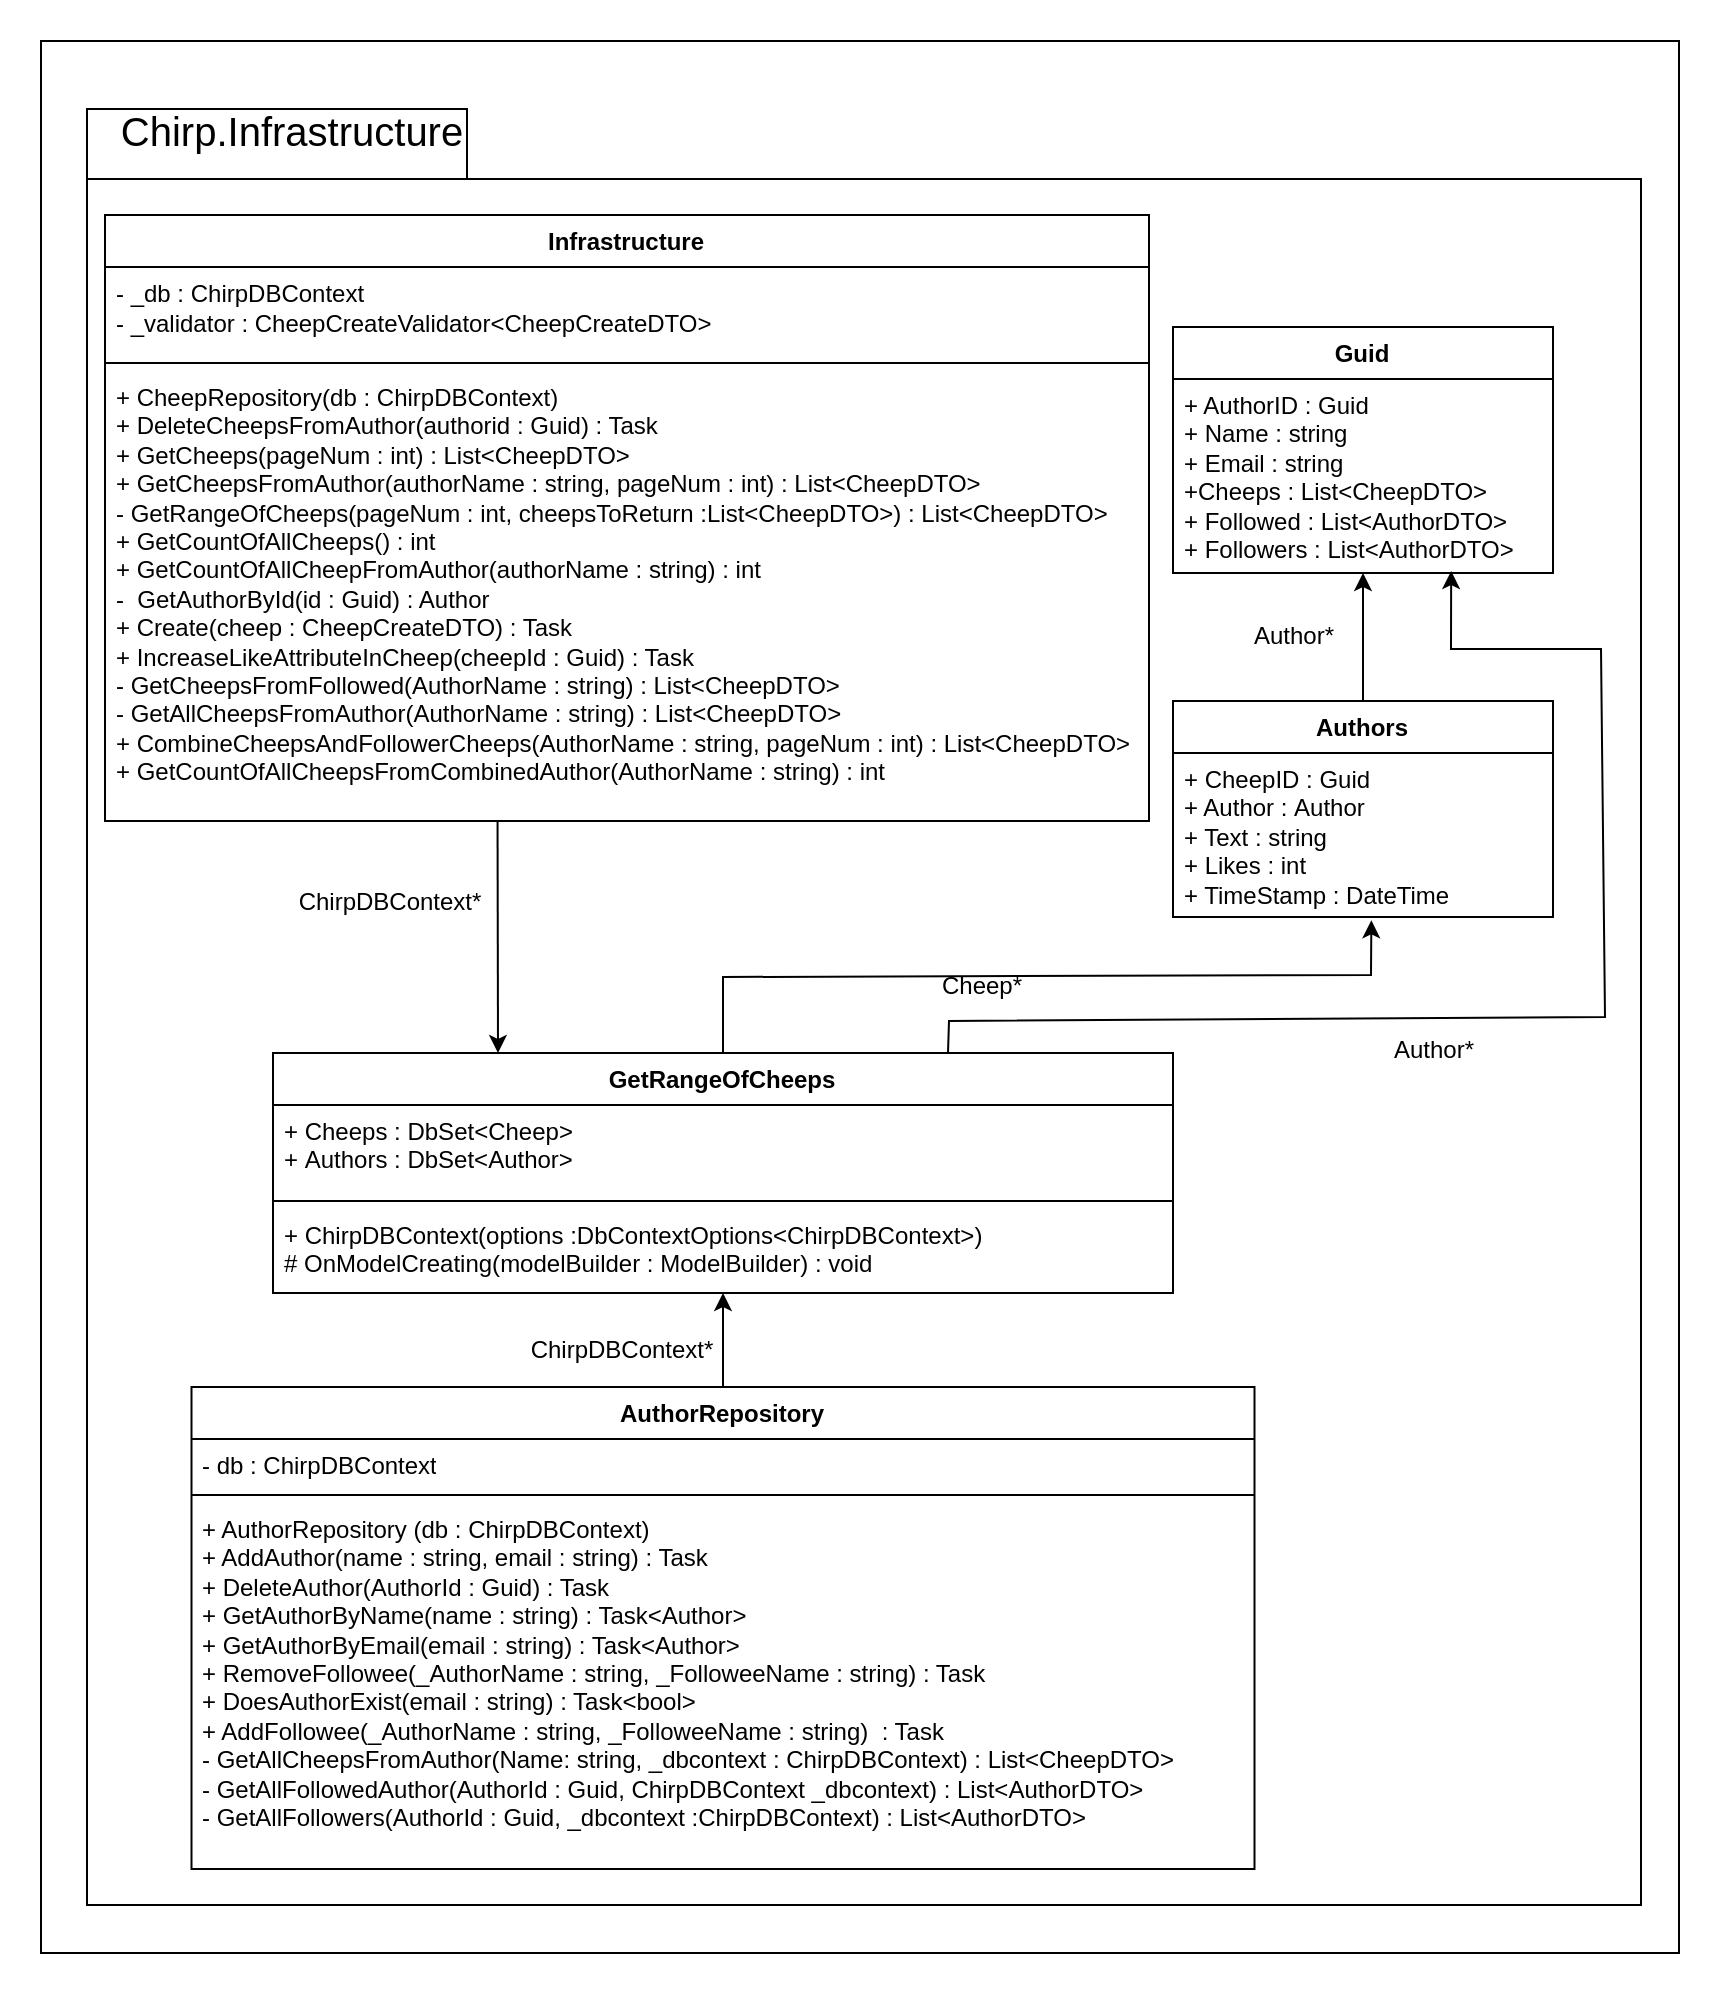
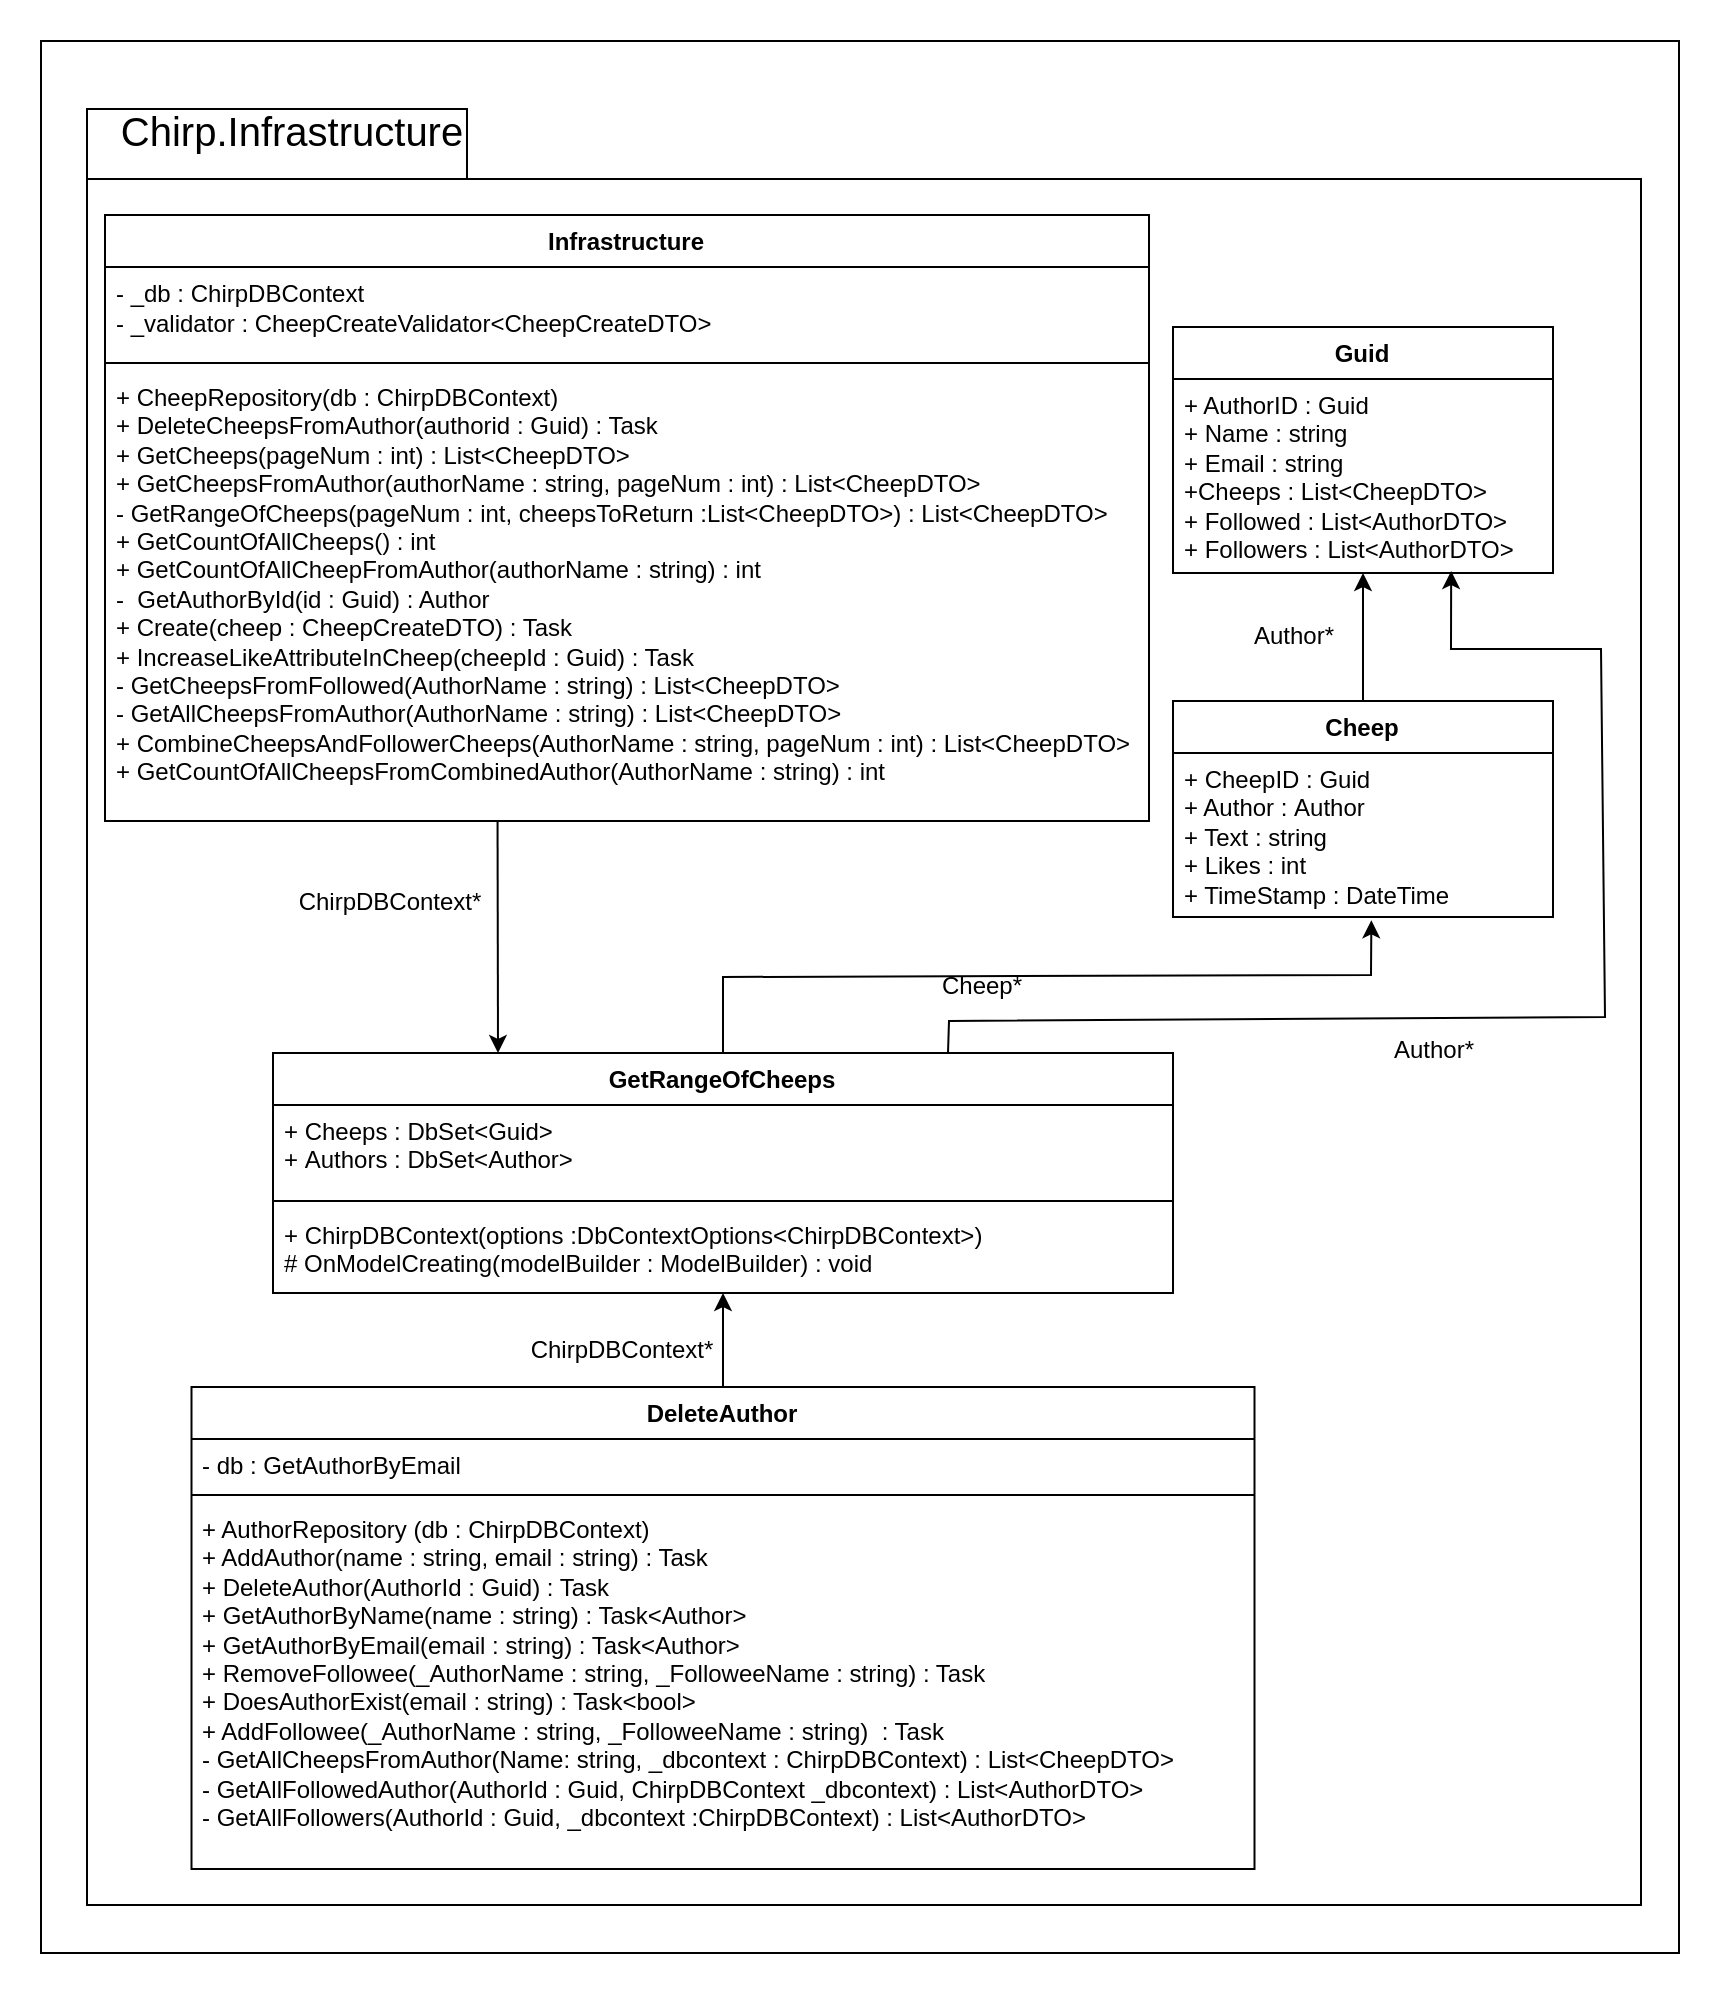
(1363, 729) -> (1363, 729)
(447, 1148) -> (447, 1148)
(723, 1415) -> (723, 1415)
(329, 1467) -> (339, 1467)
